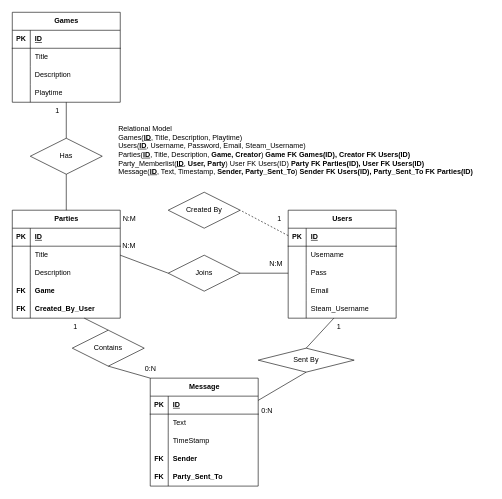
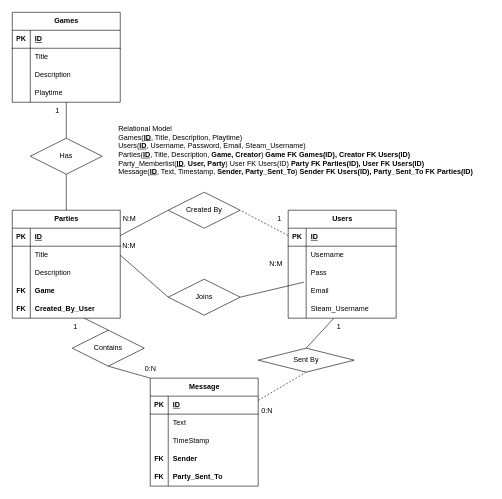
none -> (145, 223)
(204, 273) -> (204, 297)
(283, 386) -> (283, 386)
